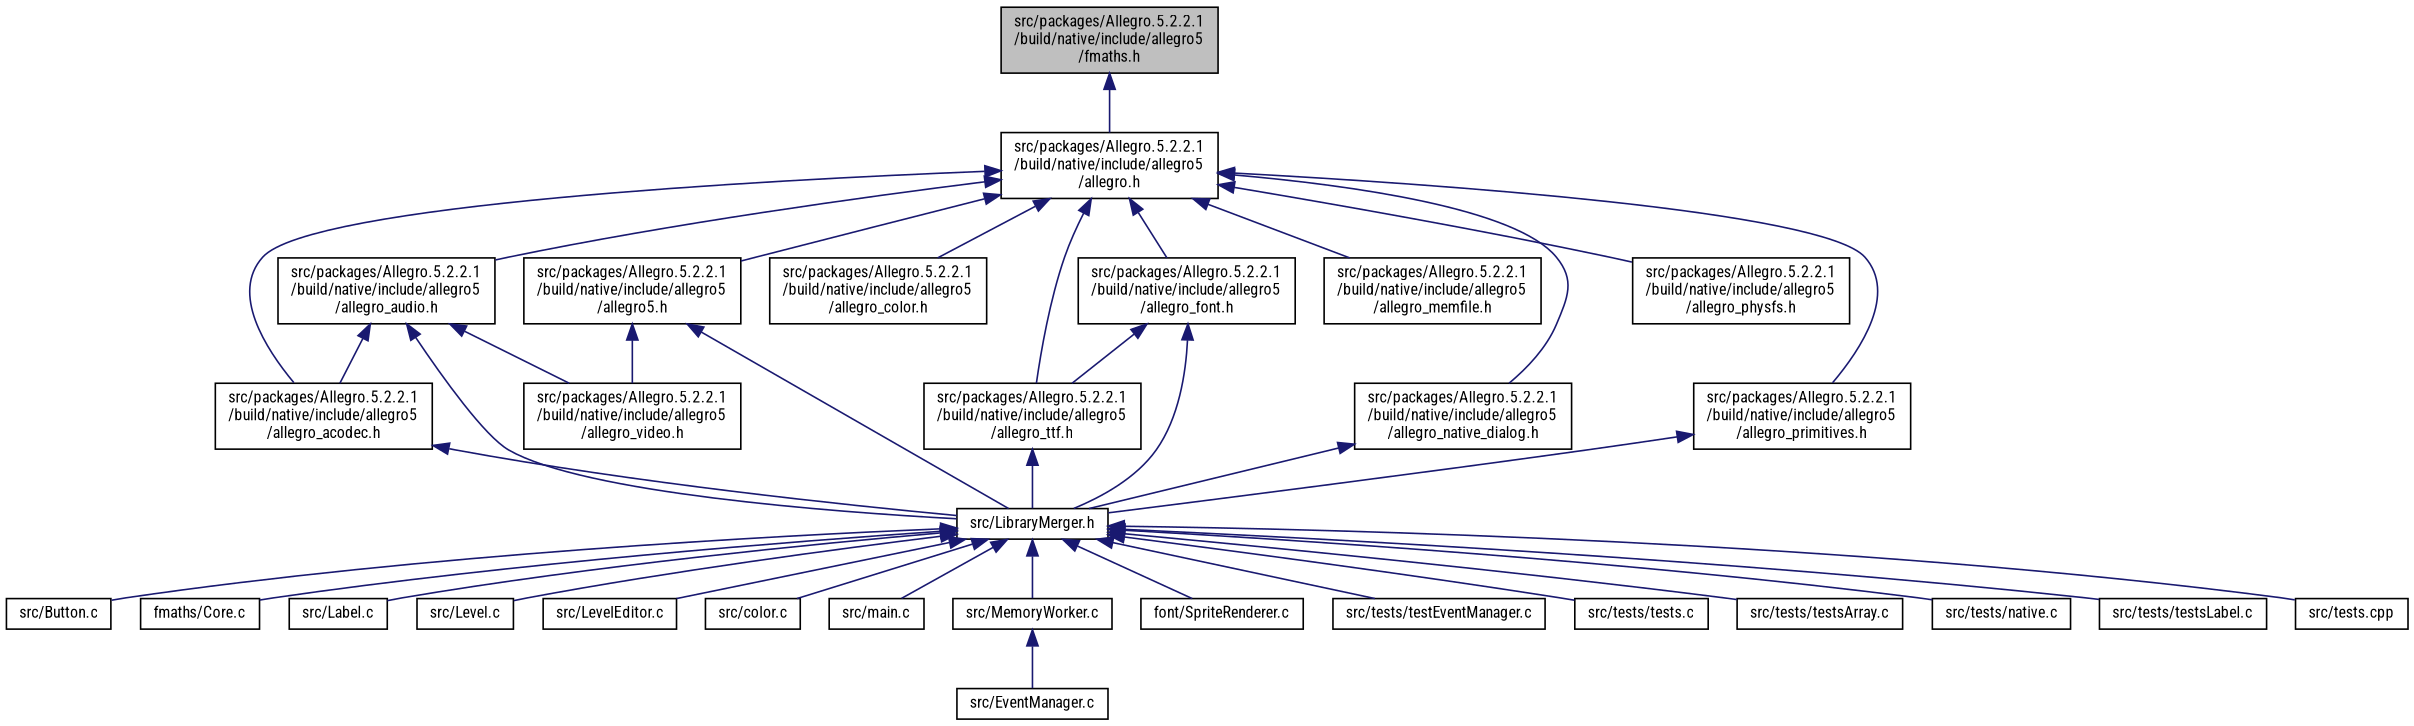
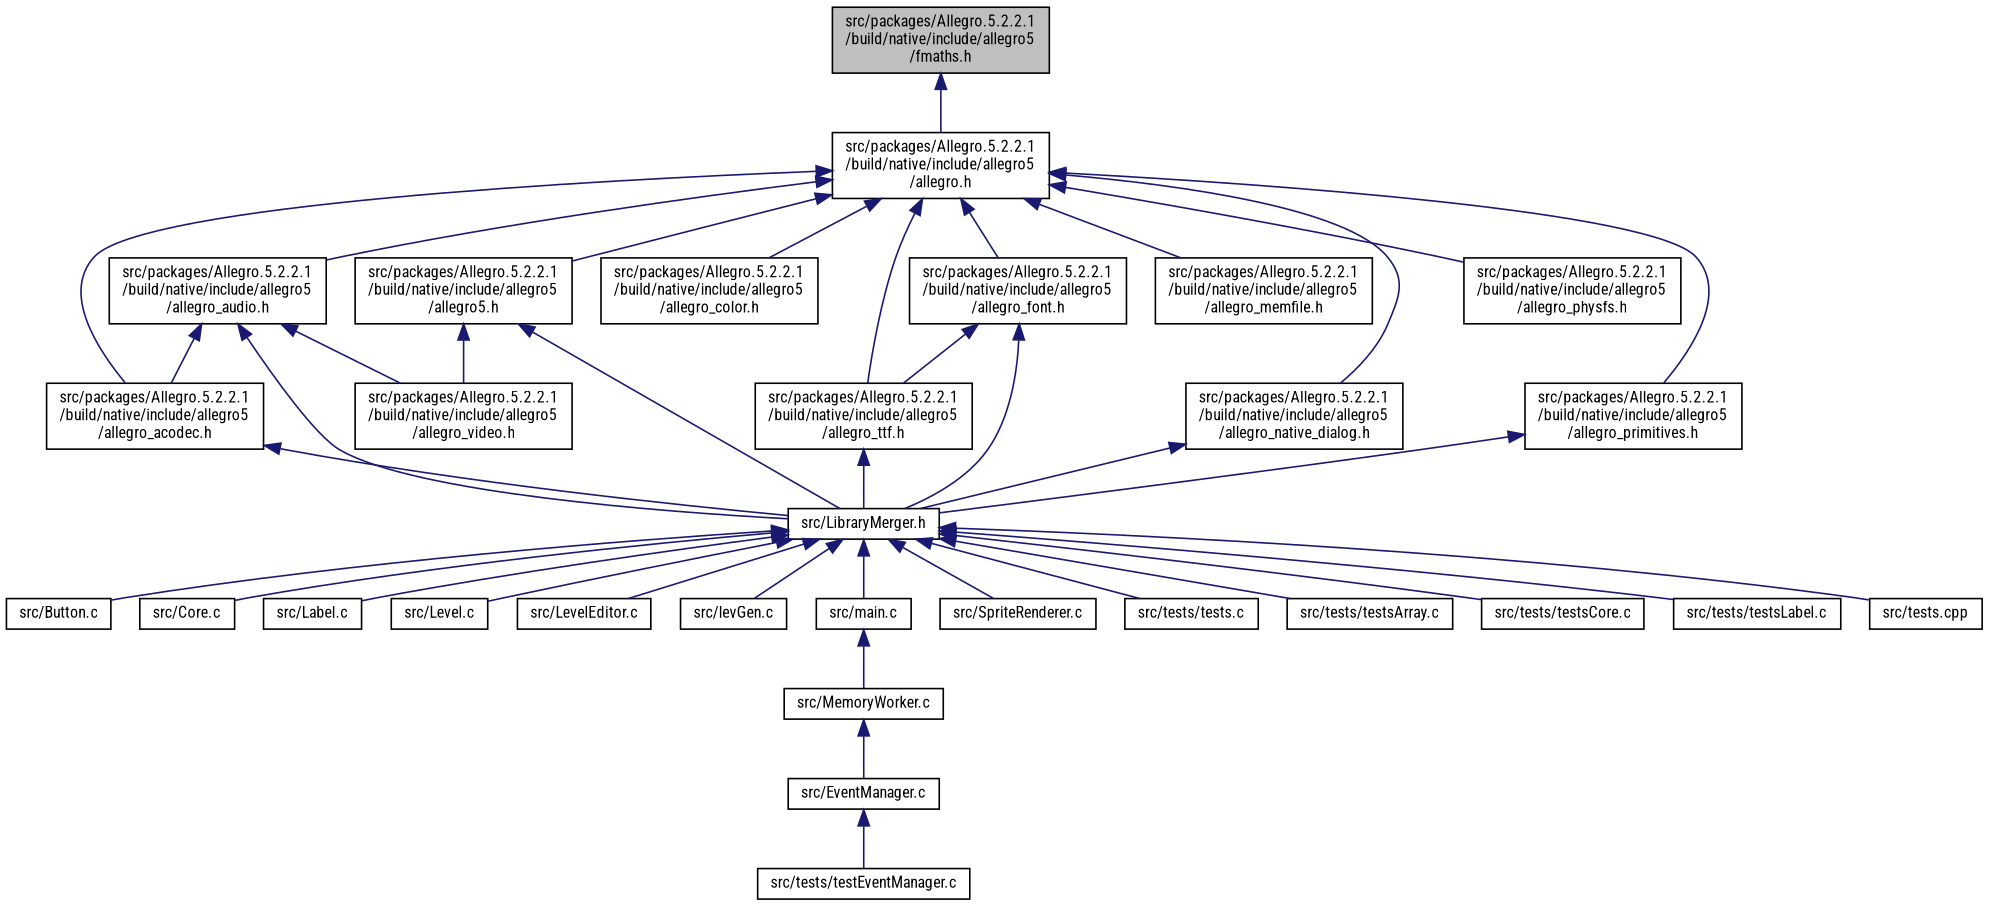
(1244, 571) -> (864, 847)
(1032, 577) -> (864, 667)
(200, 614) -> (187, 614)
(753, 614) -> (734, 614)
(1222, 614) -> (1018, 614)
(2001, 614) -> (1563, 614)
